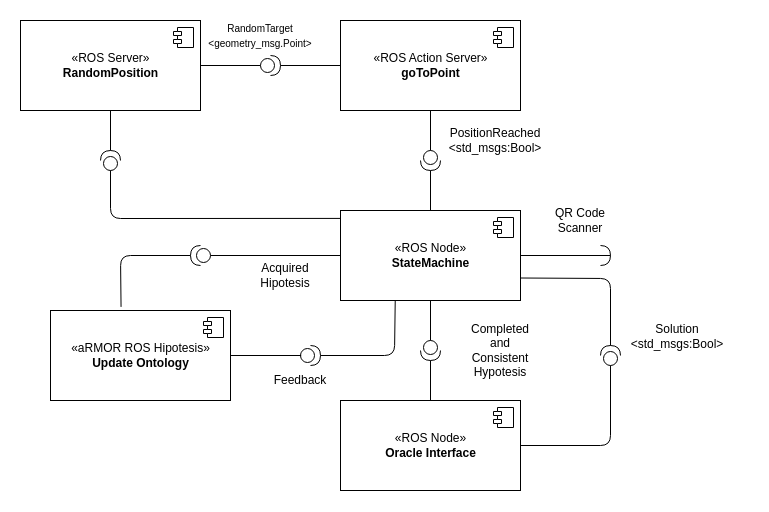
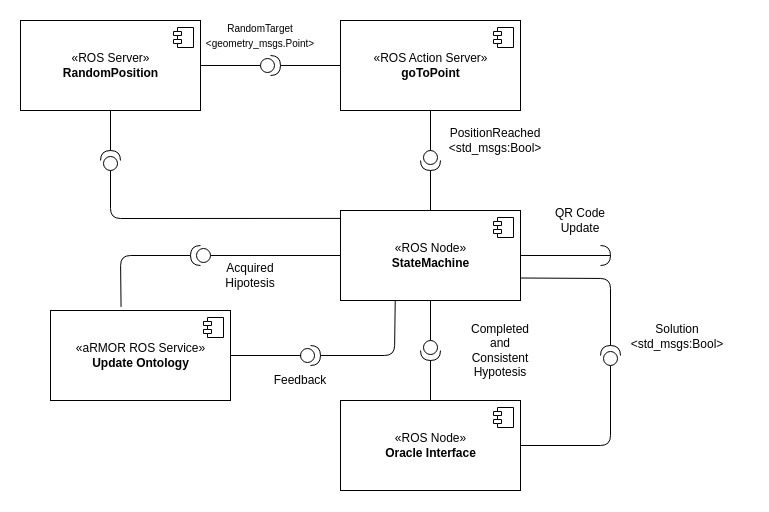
(261, 36) -> (261, 36)
(581, 221) -> (581, 221)
(286, 276) -> (251, 276)
(141, 356) -> (141, 356)
